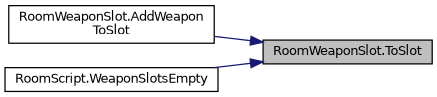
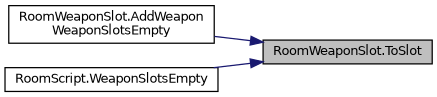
(111, 24) -> (111, 24)
